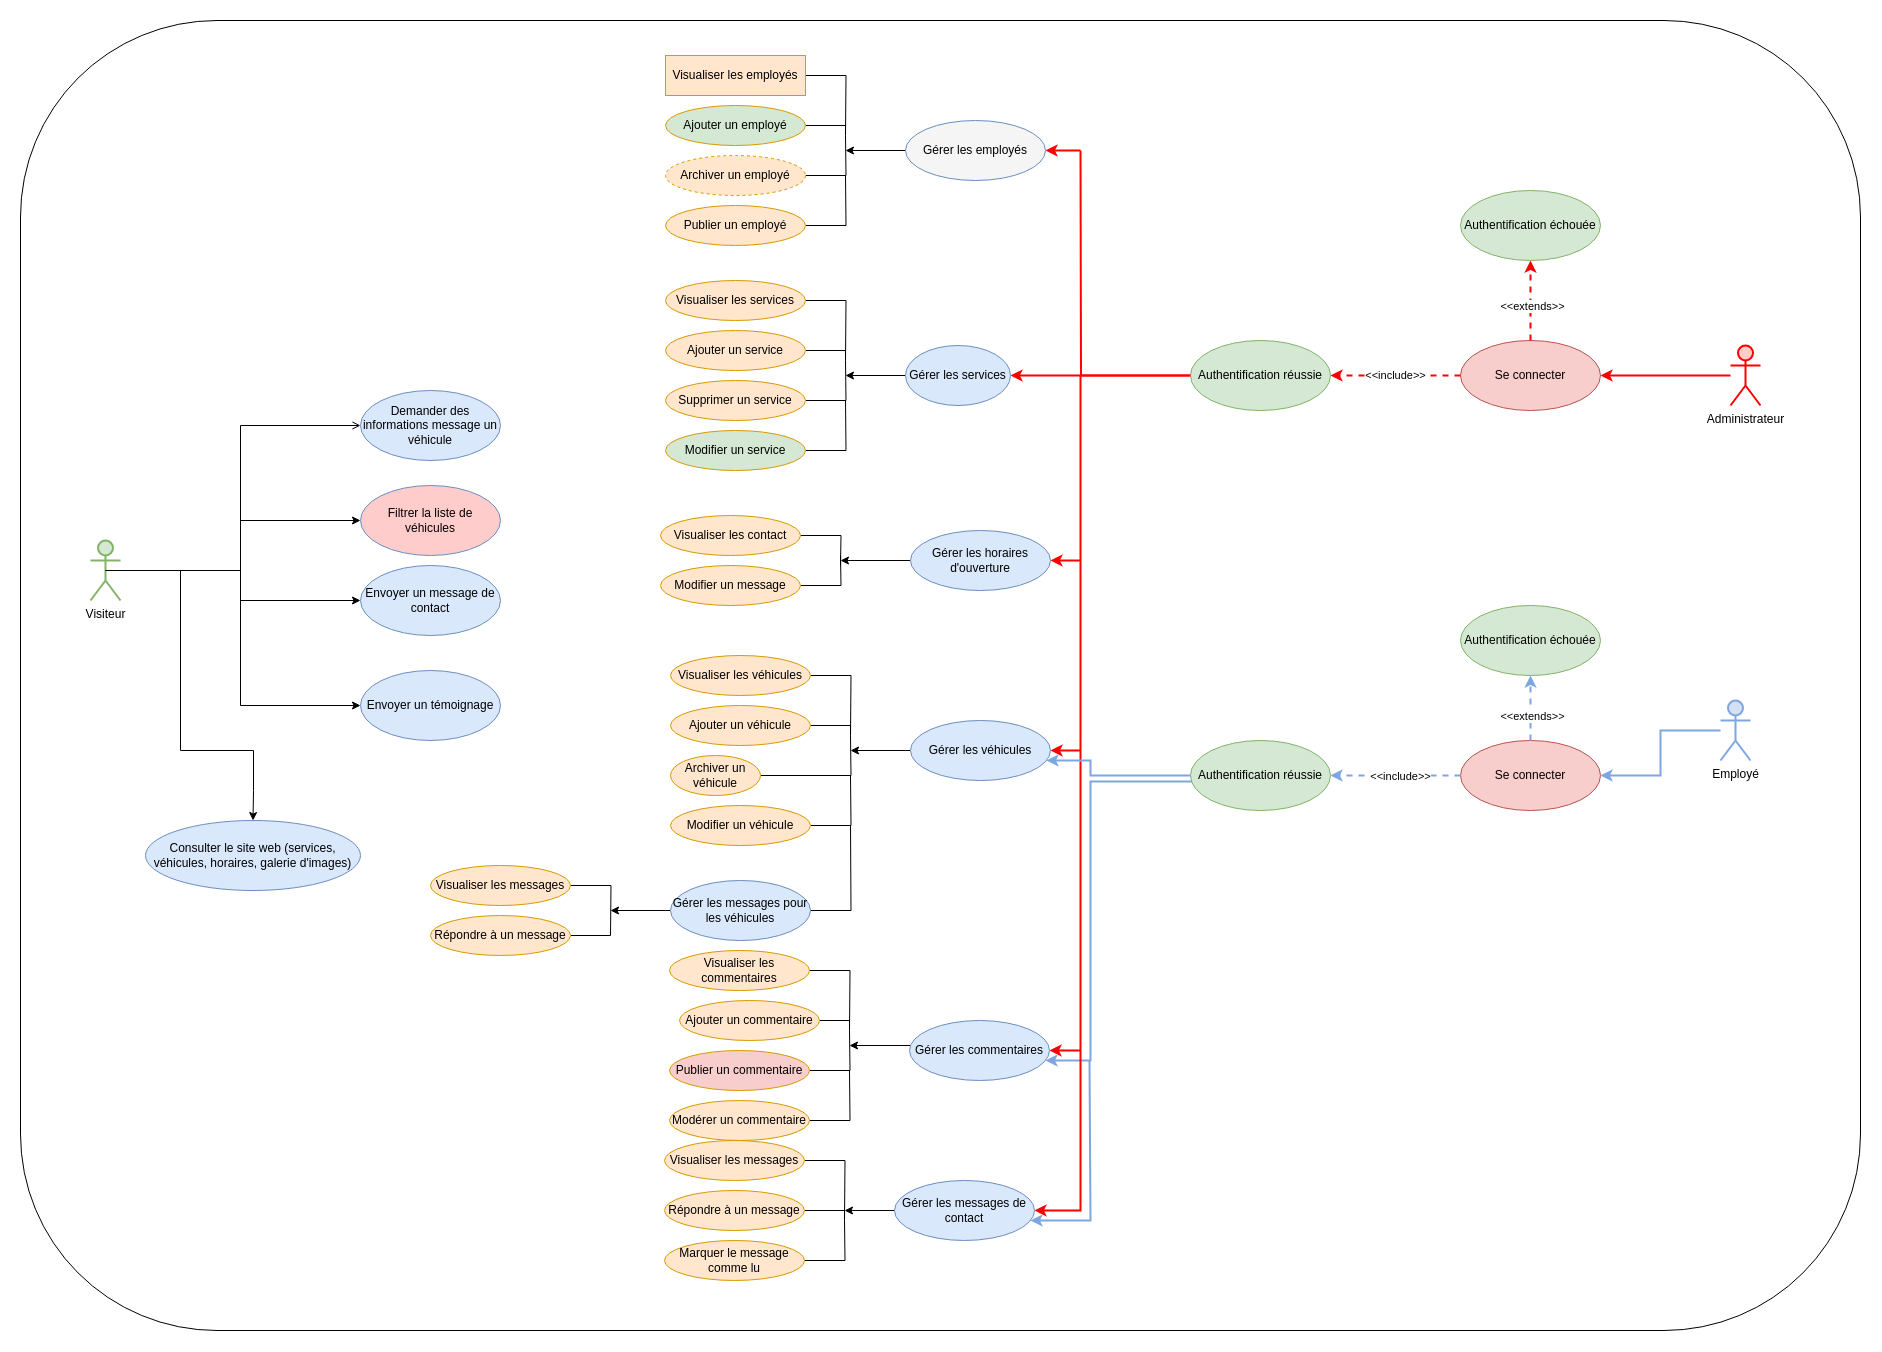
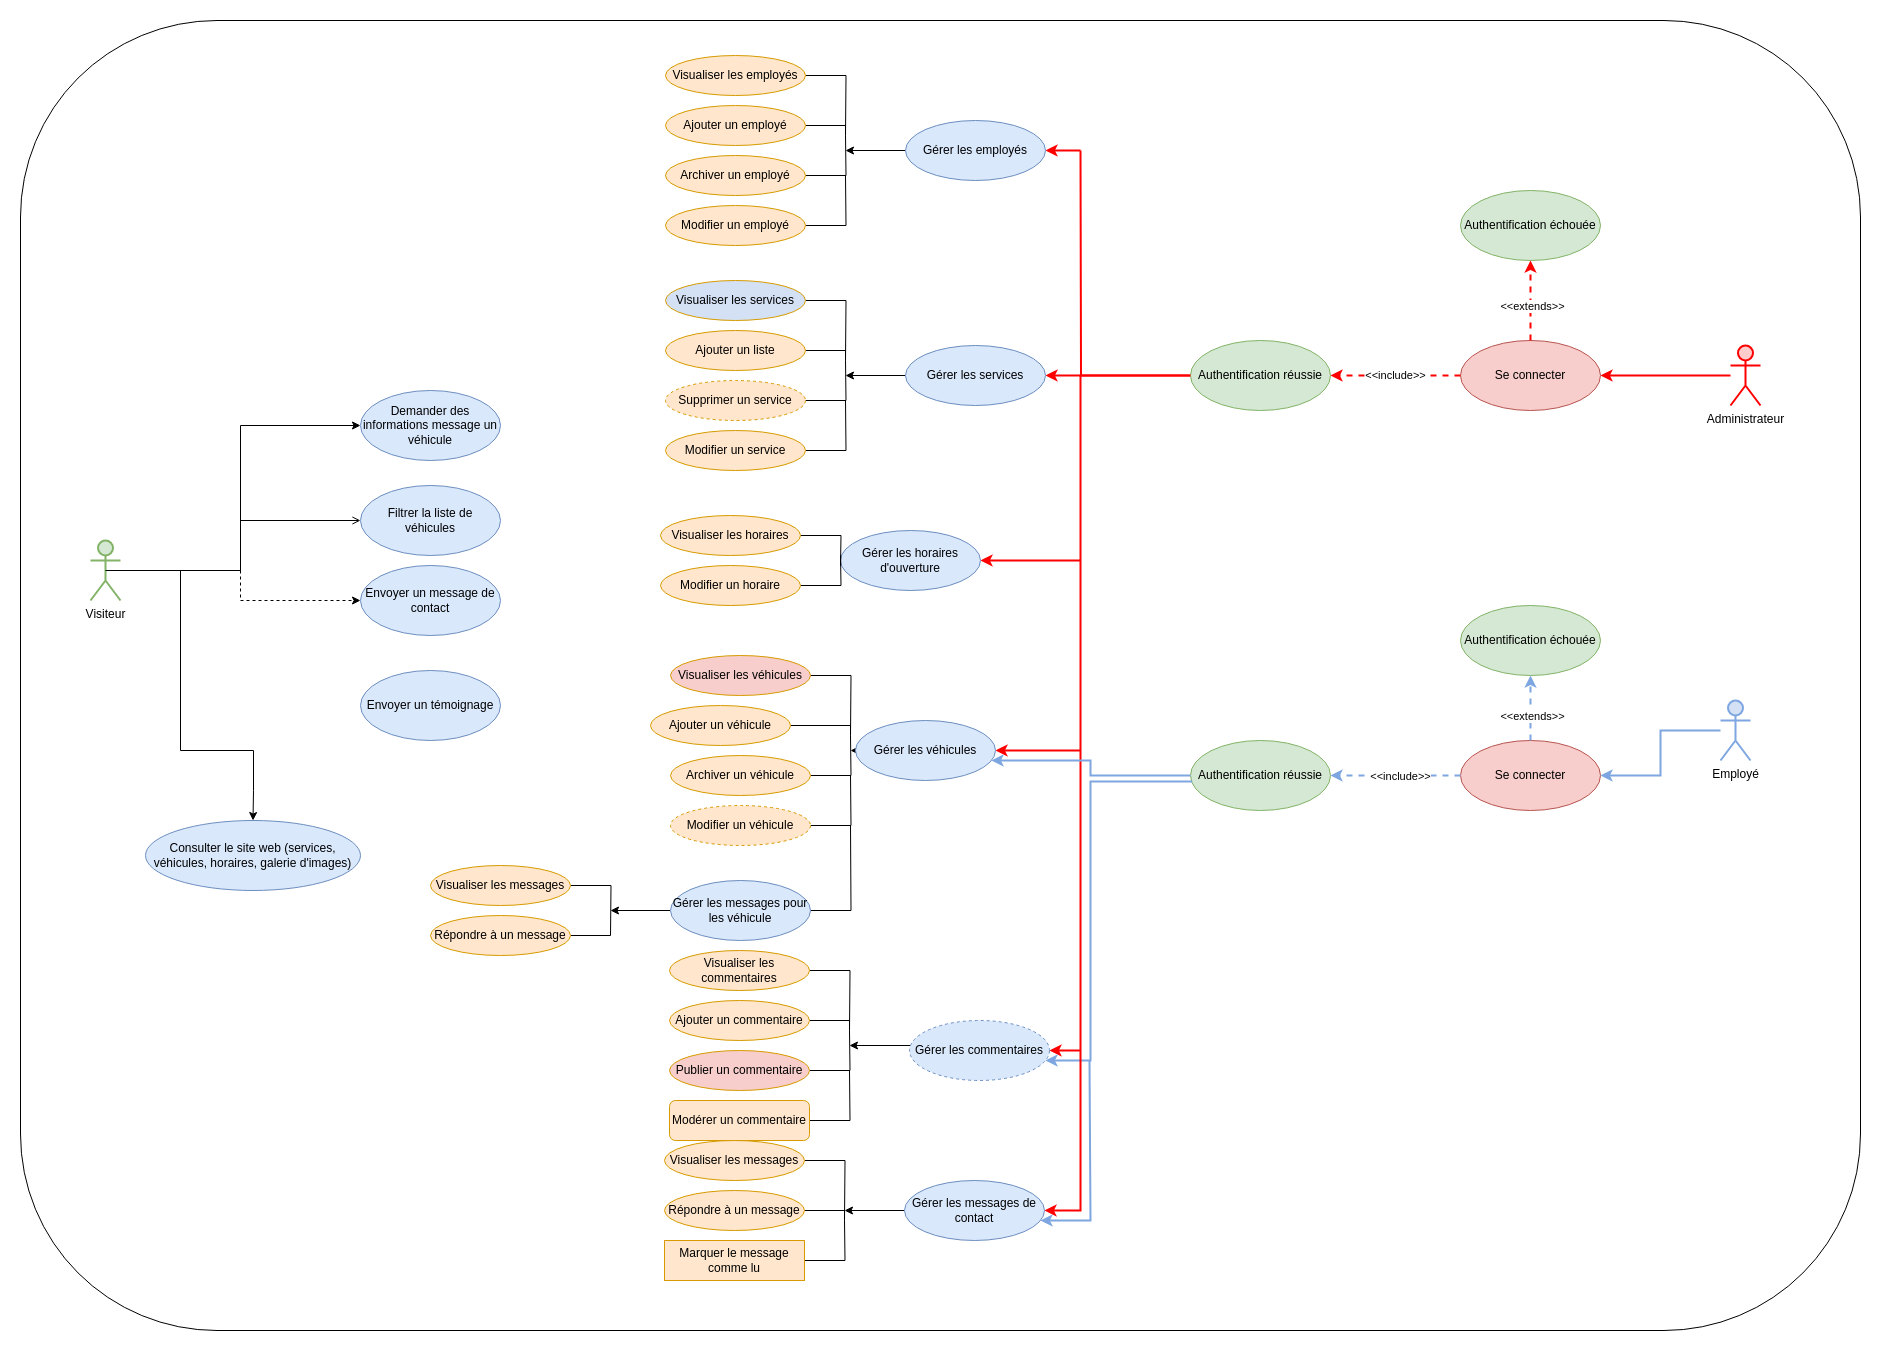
(736, 76) -> (736, 76)
(736, 126) -> (736, 126)
(976, 151) -> (976, 151)
(736, 176) -> (736, 176)
(736, 226) -> (736, 226)
(736, 301) -> (736, 301)
(736, 351) -> (736, 351)
(958, 376) -> (976, 376)
(736, 401) -> (736, 401)
(353, 426) -> (352, 426)
(736, 451) -> (736, 451)
(352, 521) -> (354, 521)
(431, 521) -> (431, 521)
(731, 536) -> (731, 536)
(981, 561) -> (911, 561)
(731, 586) -> (731, 586)
(298, 601) -> (298, 601)
(741, 676) -> (741, 676)
(245, 706) -> none
(741, 726) -> (721, 726)
(981, 751) -> (926, 751)
(716, 776) -> (741, 776)
(741, 826) -> (741, 826)
(741, 911) -> (741, 911)
(750, 1021) -> (740, 1021)
(980, 1051) -> (980, 1051)
(740, 1121) -> (740, 1121)
(965, 1211) -> (975, 1211)
(735, 1261) -> (735, 1261)
